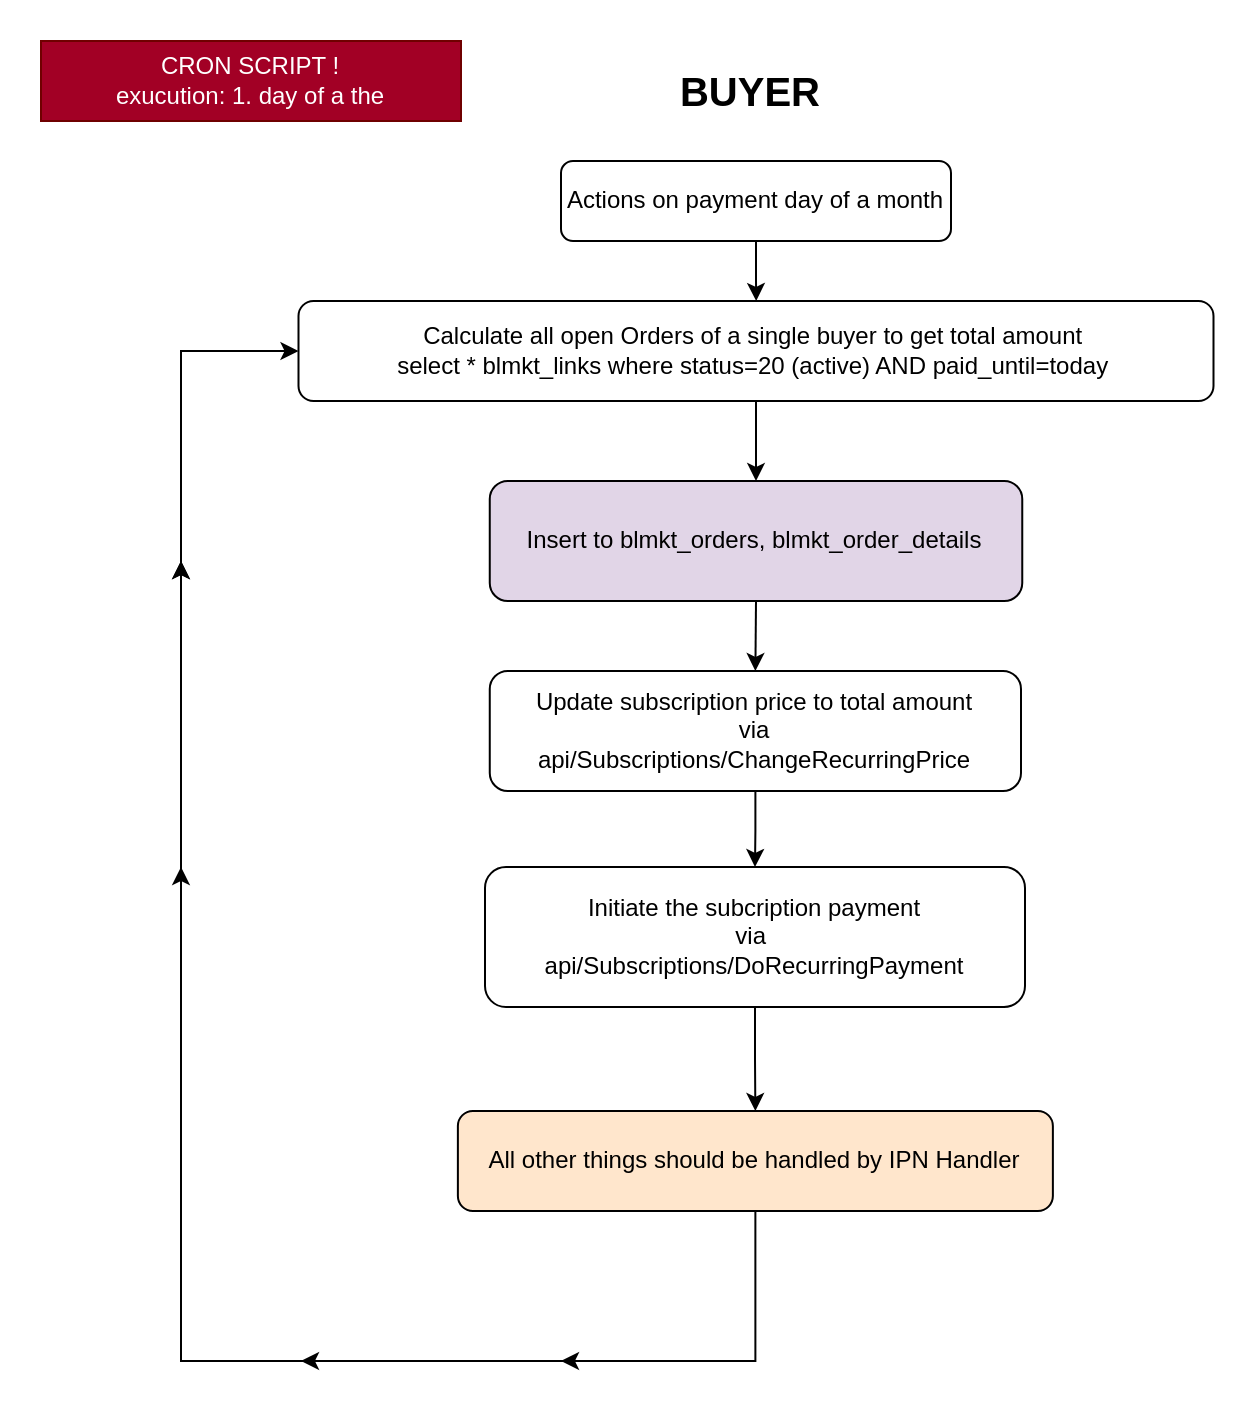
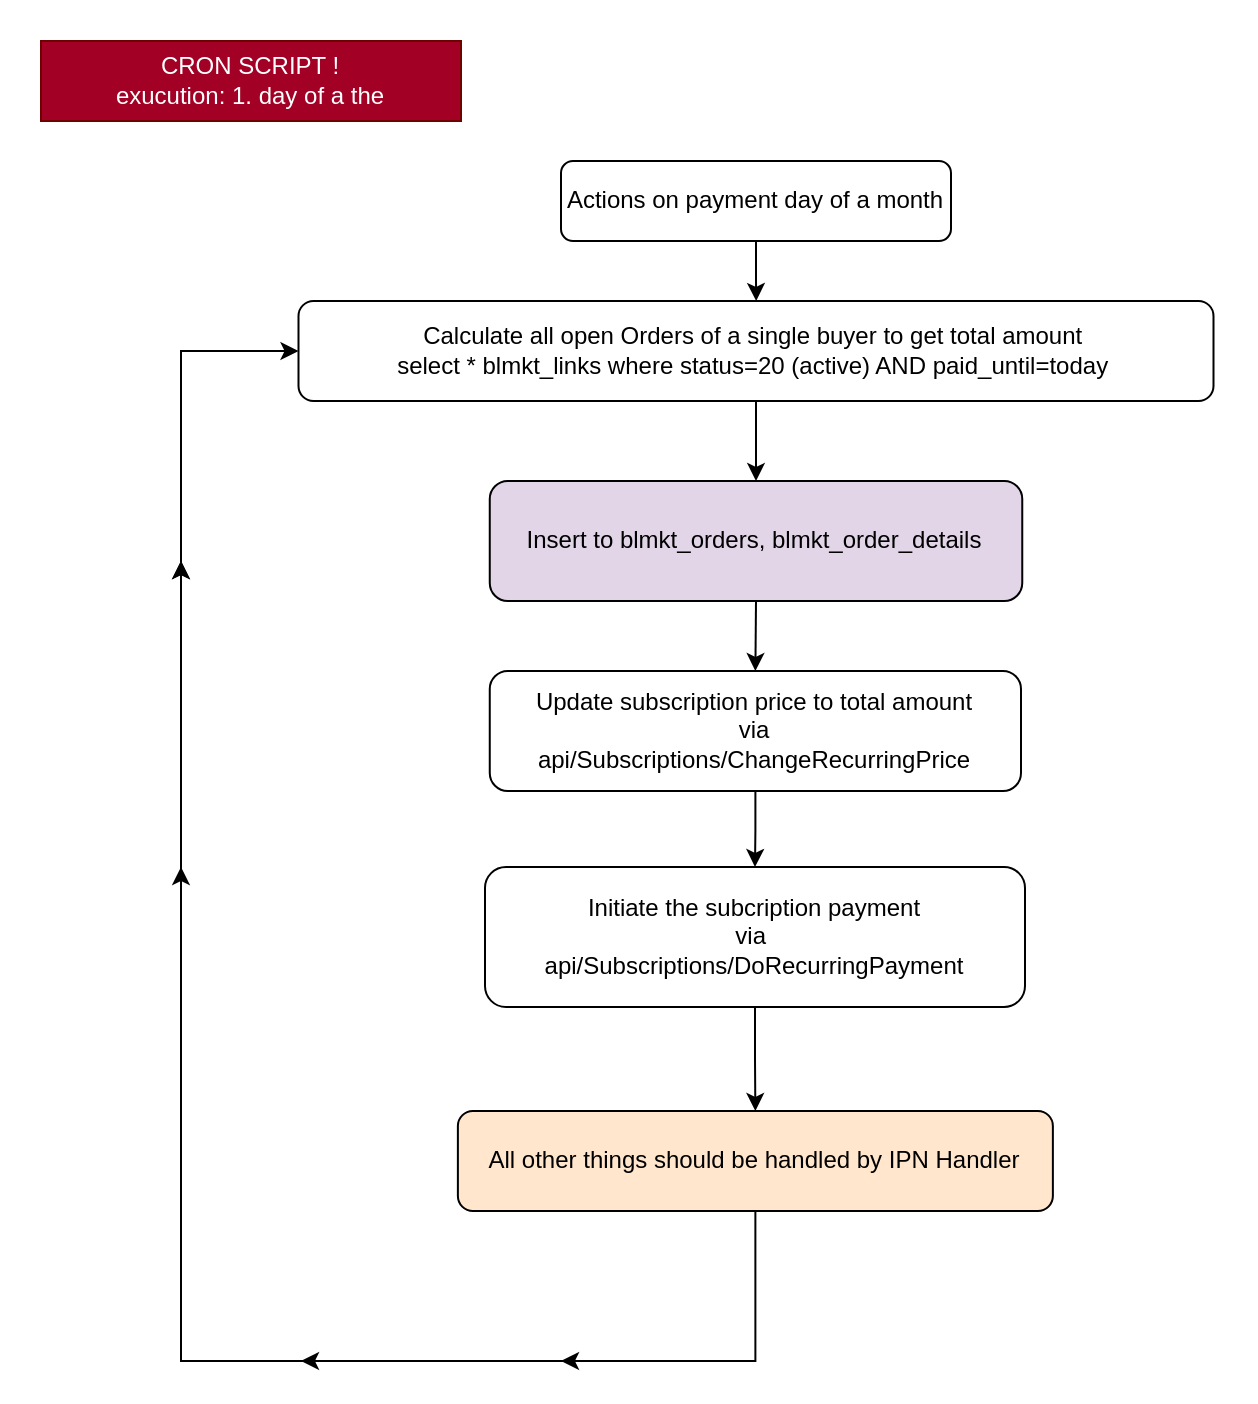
(751, 91) -> none
